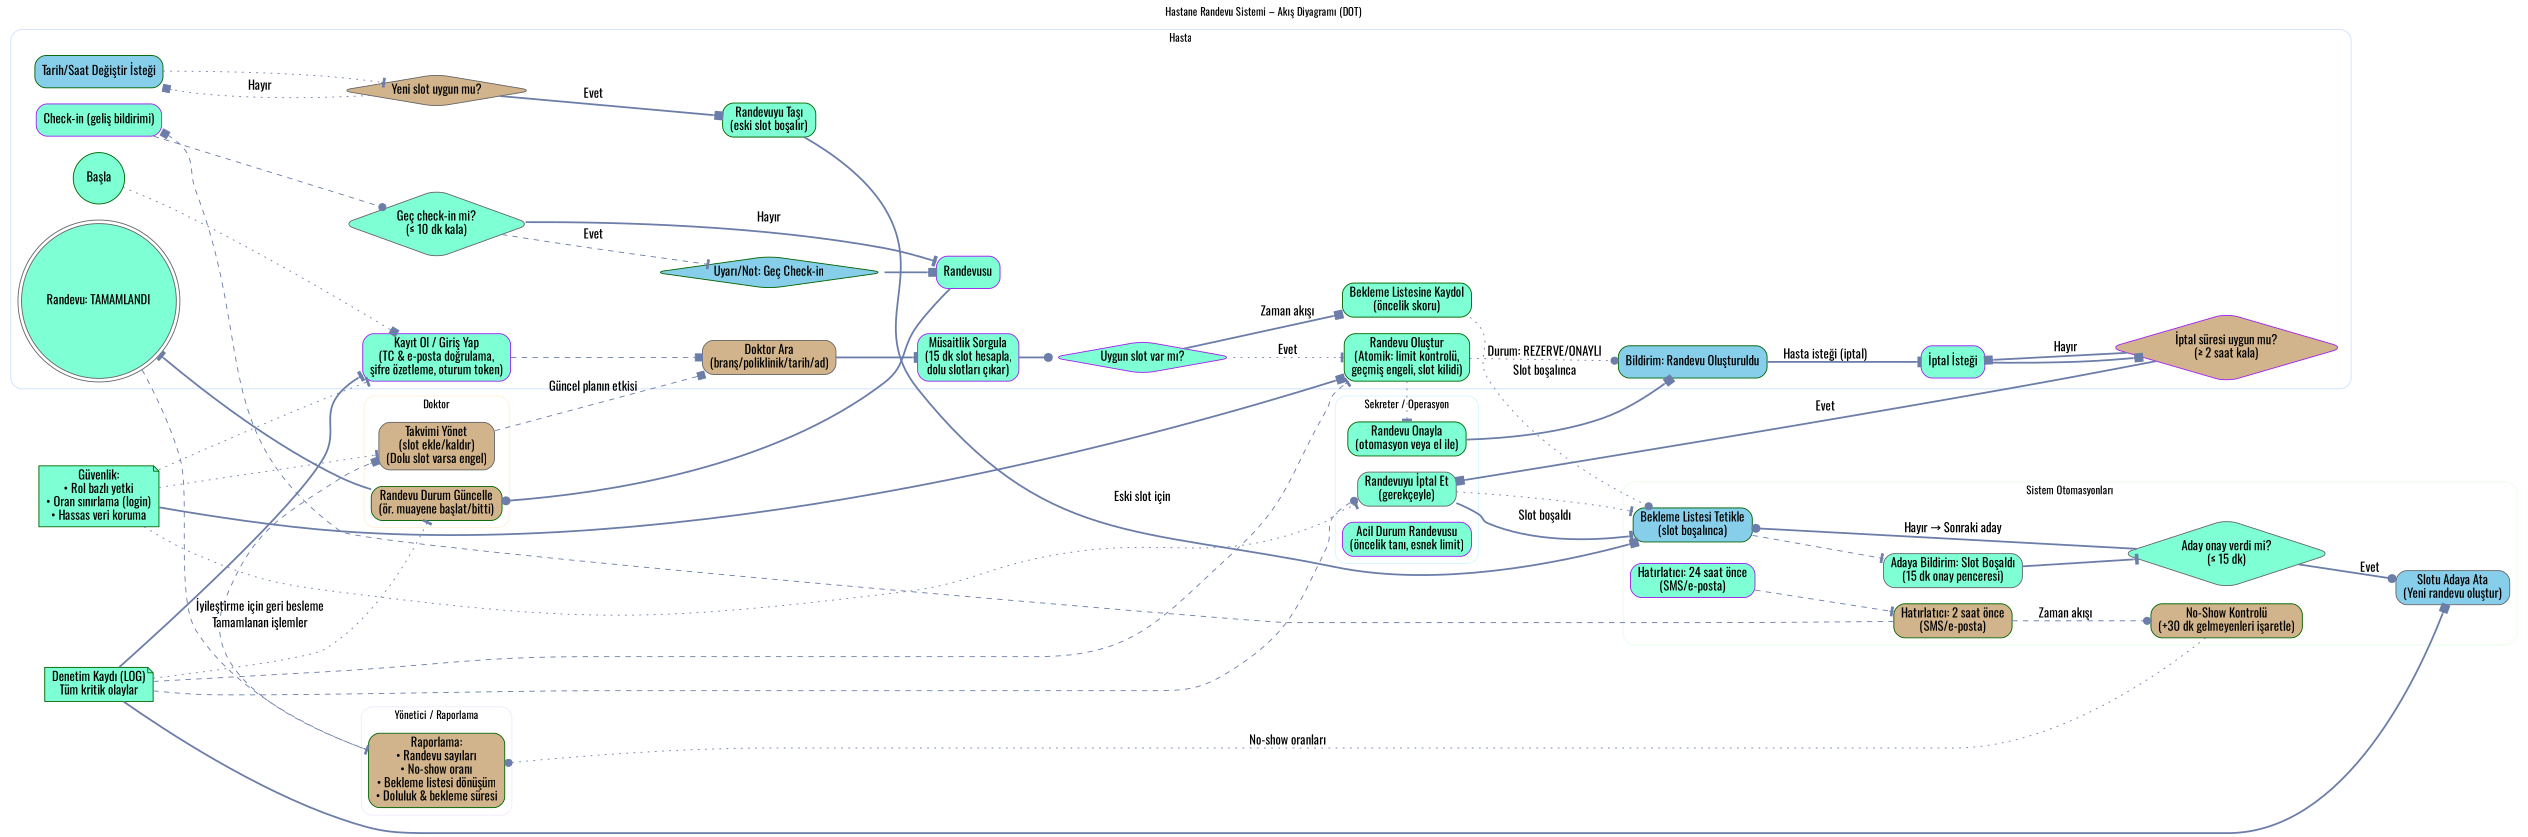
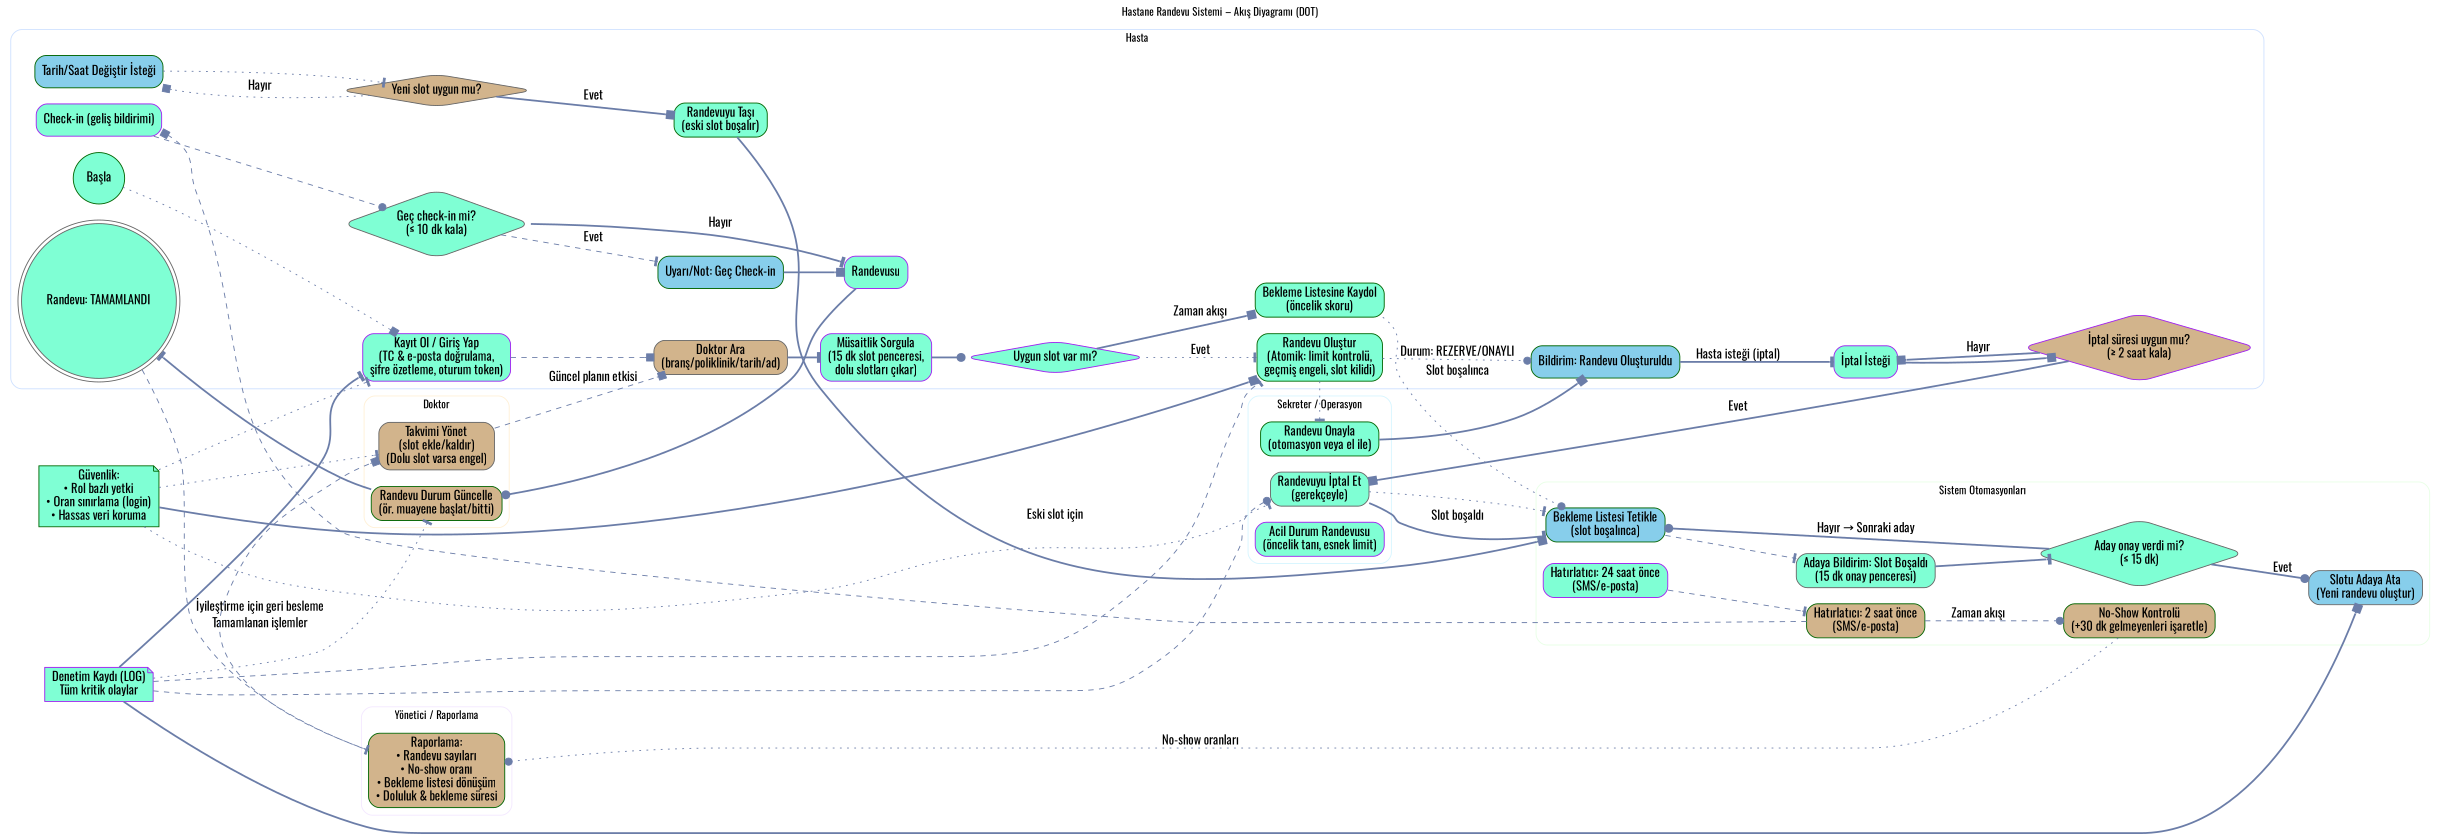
(769, 272) -> (721, 272)
(968, 357) -> (876, 357)
(99, 684) -> (99, 684)
